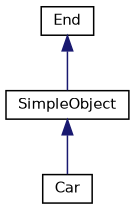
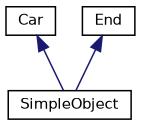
(67, 155) -> (54, 70)
